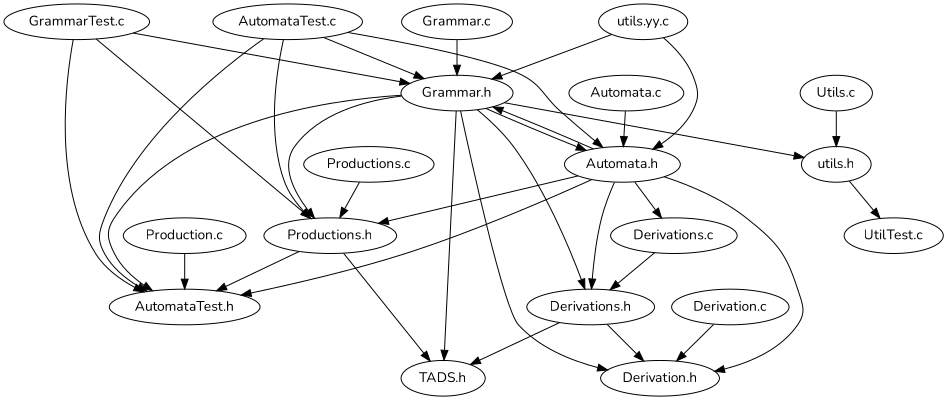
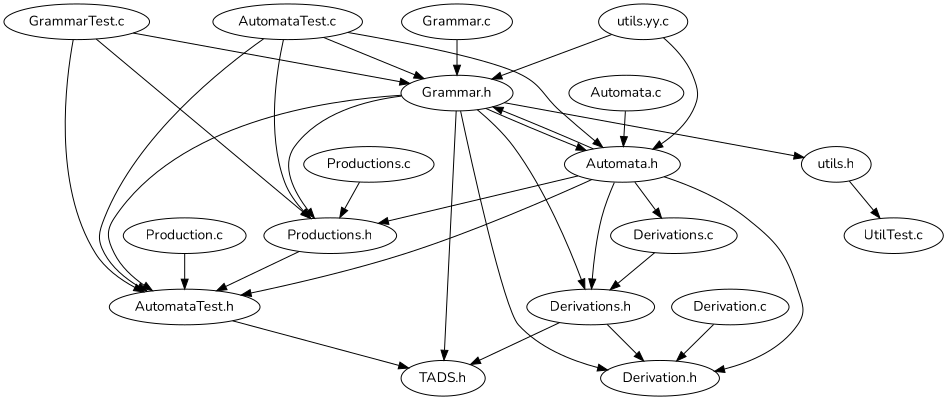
(836, 93) -> none
(384, 303) -> (316, 343)
